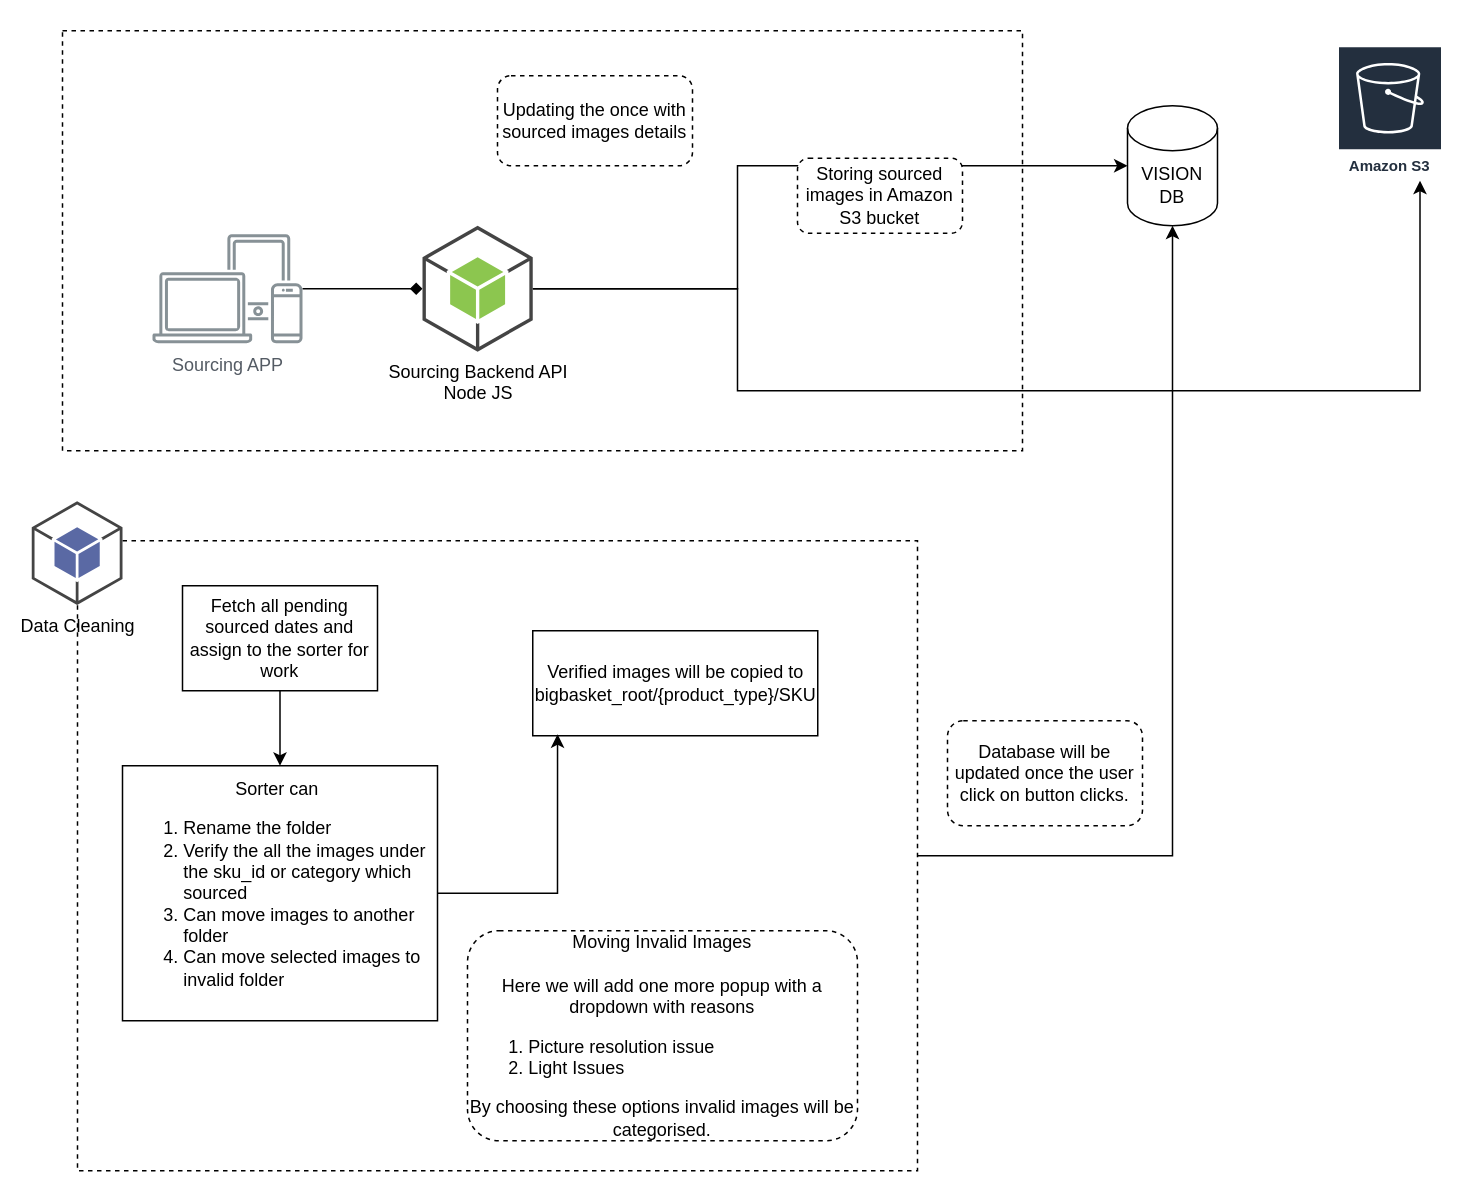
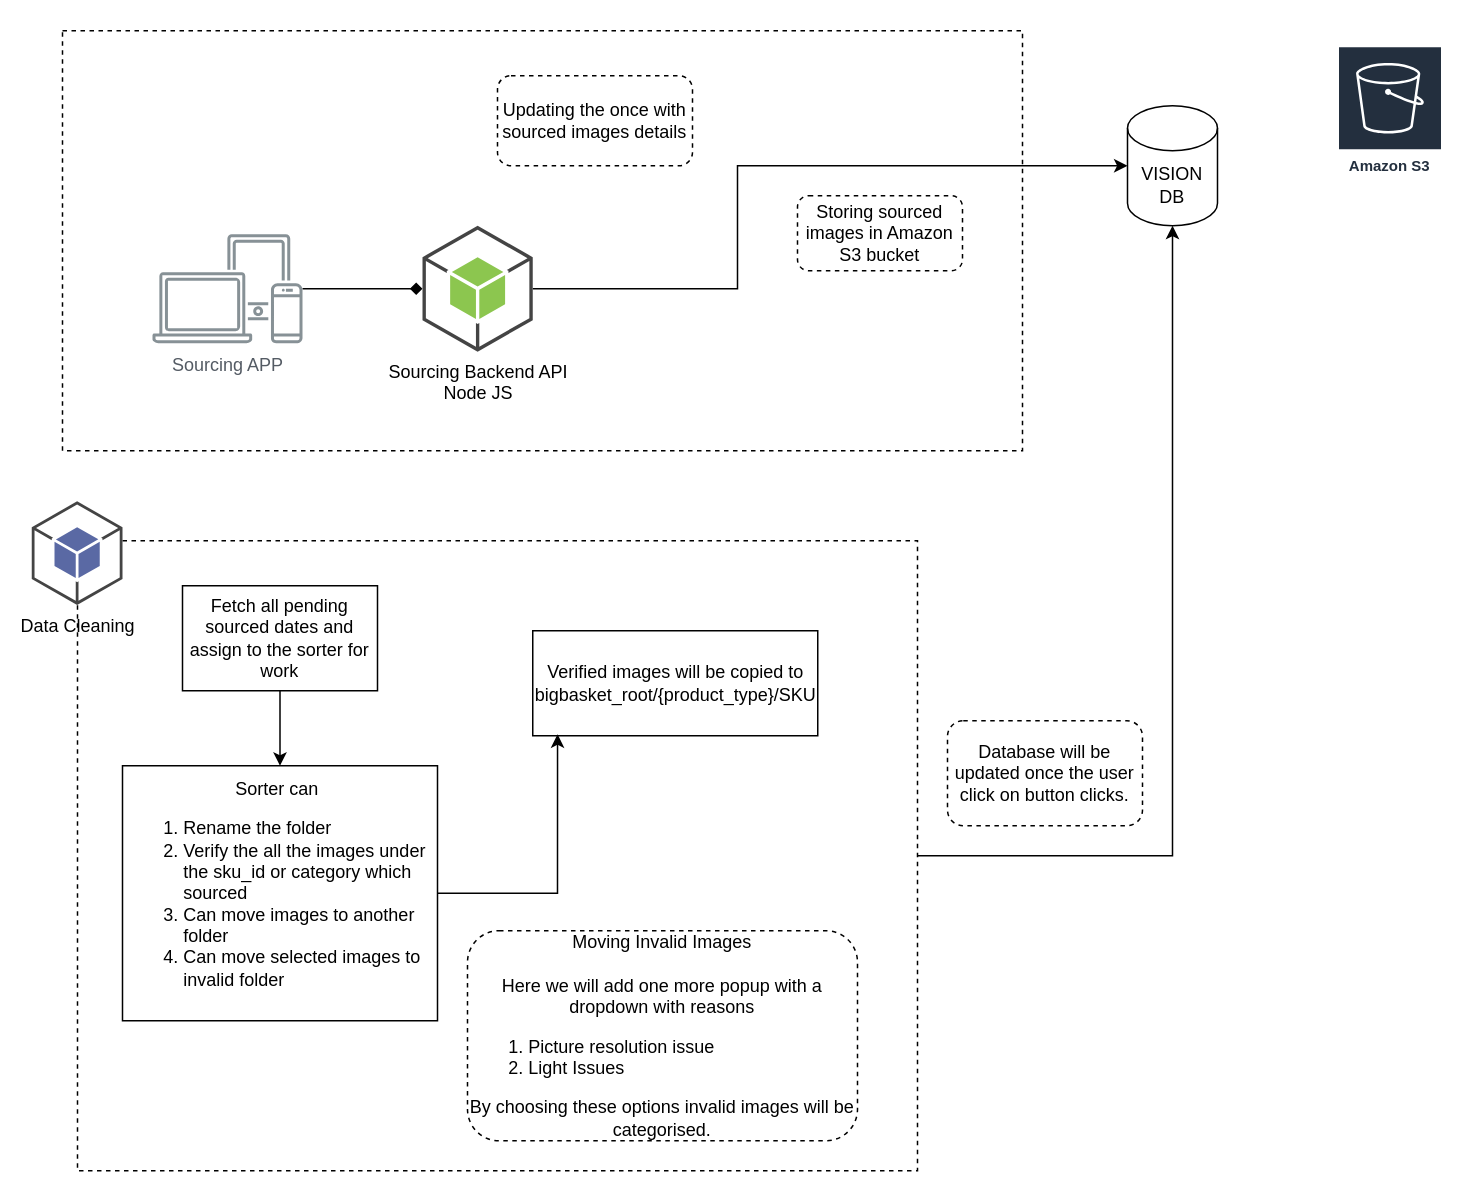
(880, 196) -> (880, 233)
(1129, 391) -> none
